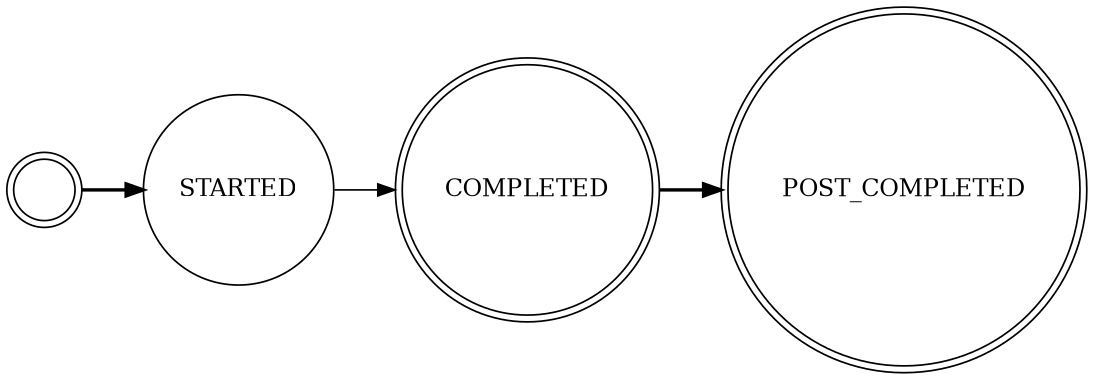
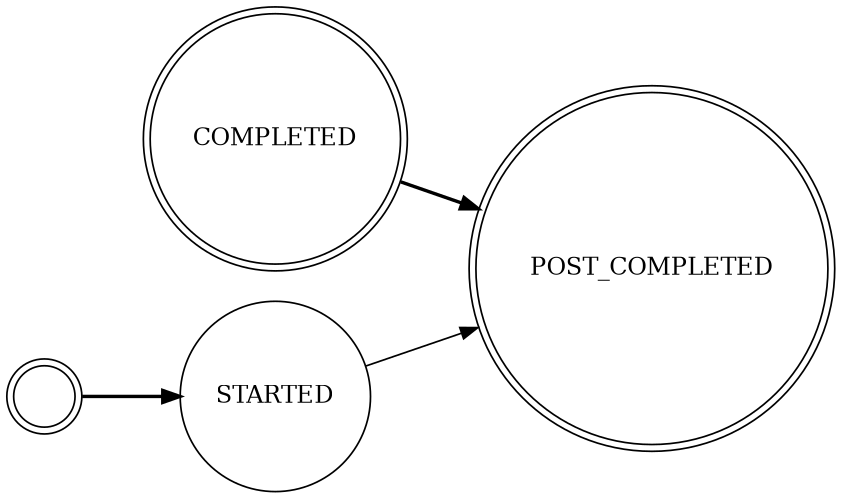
(356, 190) -> (414, 350)
